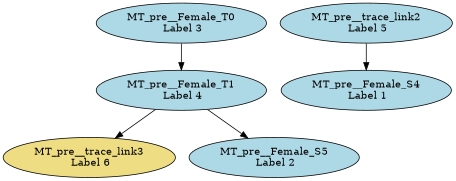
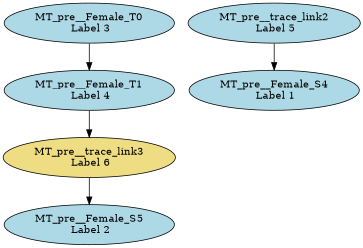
(225, 122) -> (89, 187)
